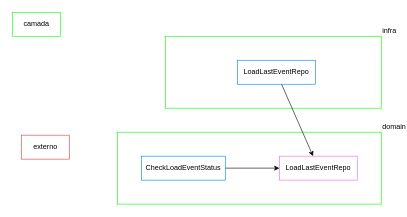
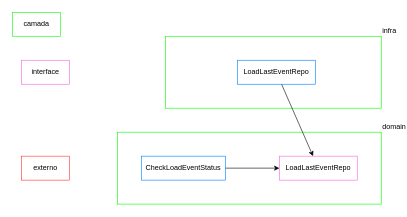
none -> (45, 72)
(45, 147) -> (45, 168)
